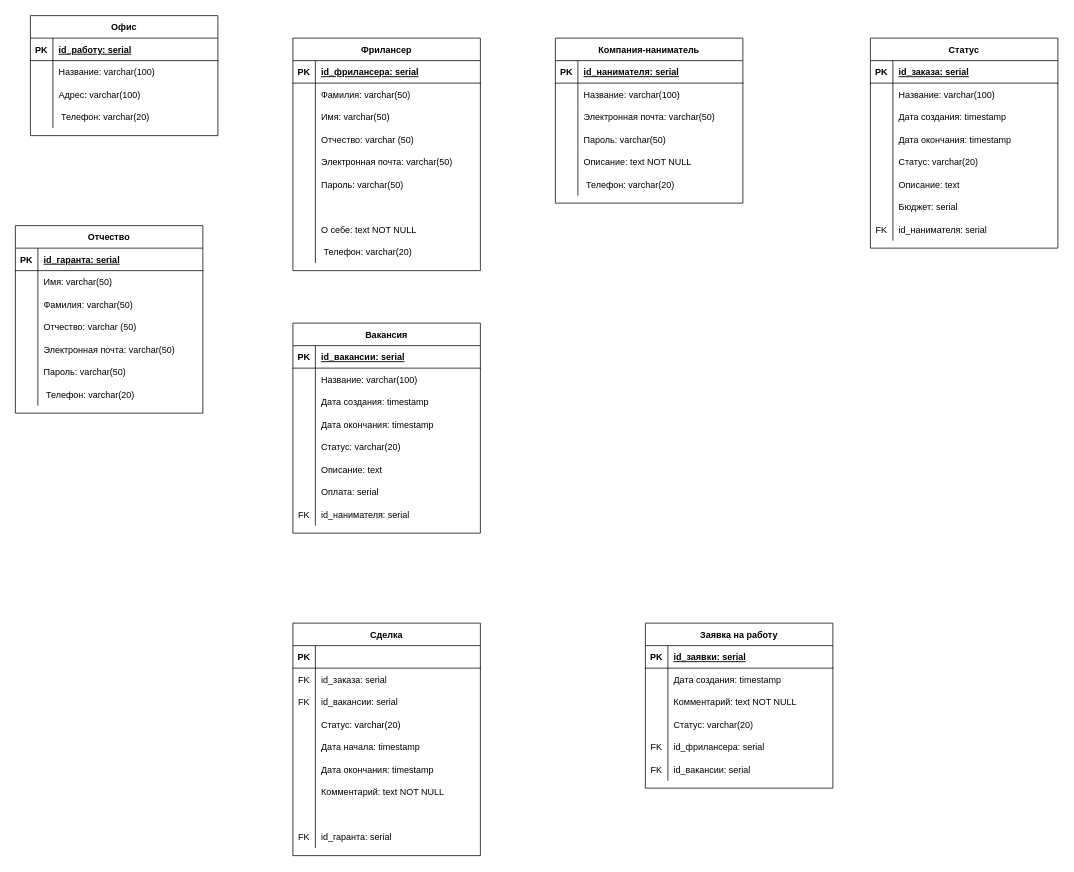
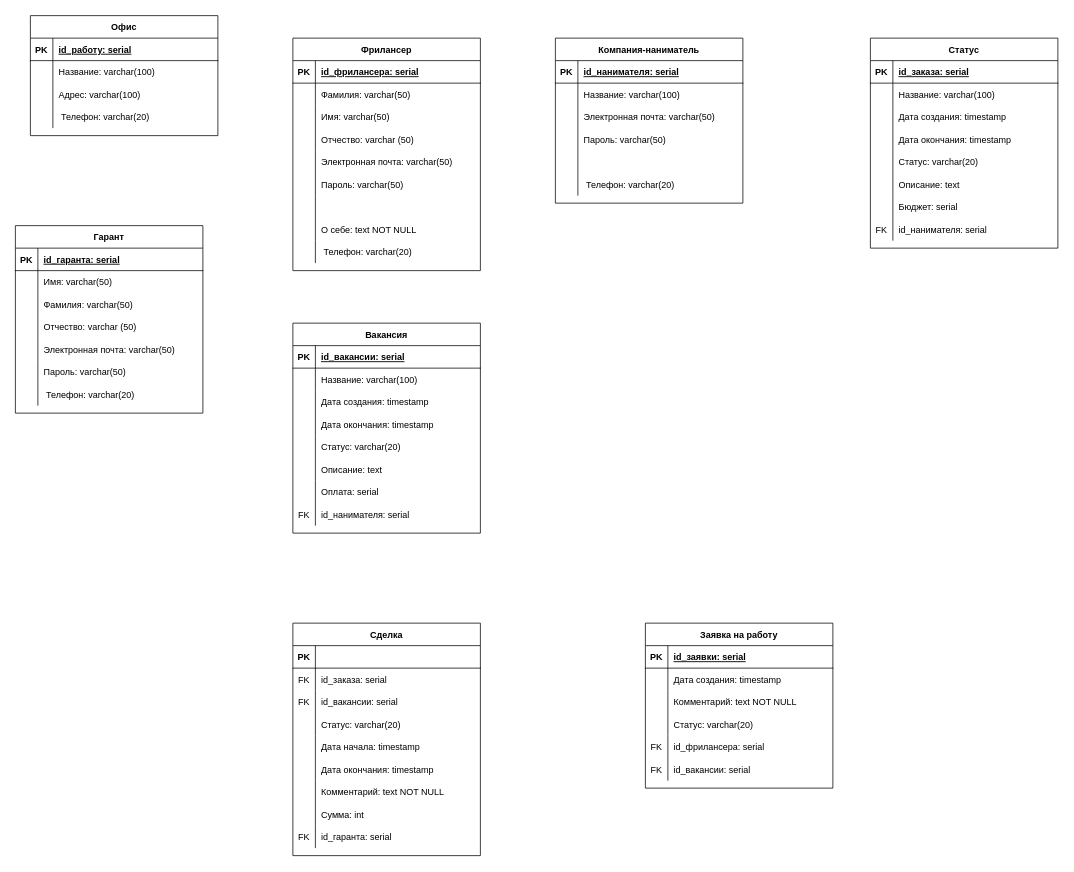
(660, 162) -> none
(109, 237) -> (109, 237)
none -> (398, 814)
